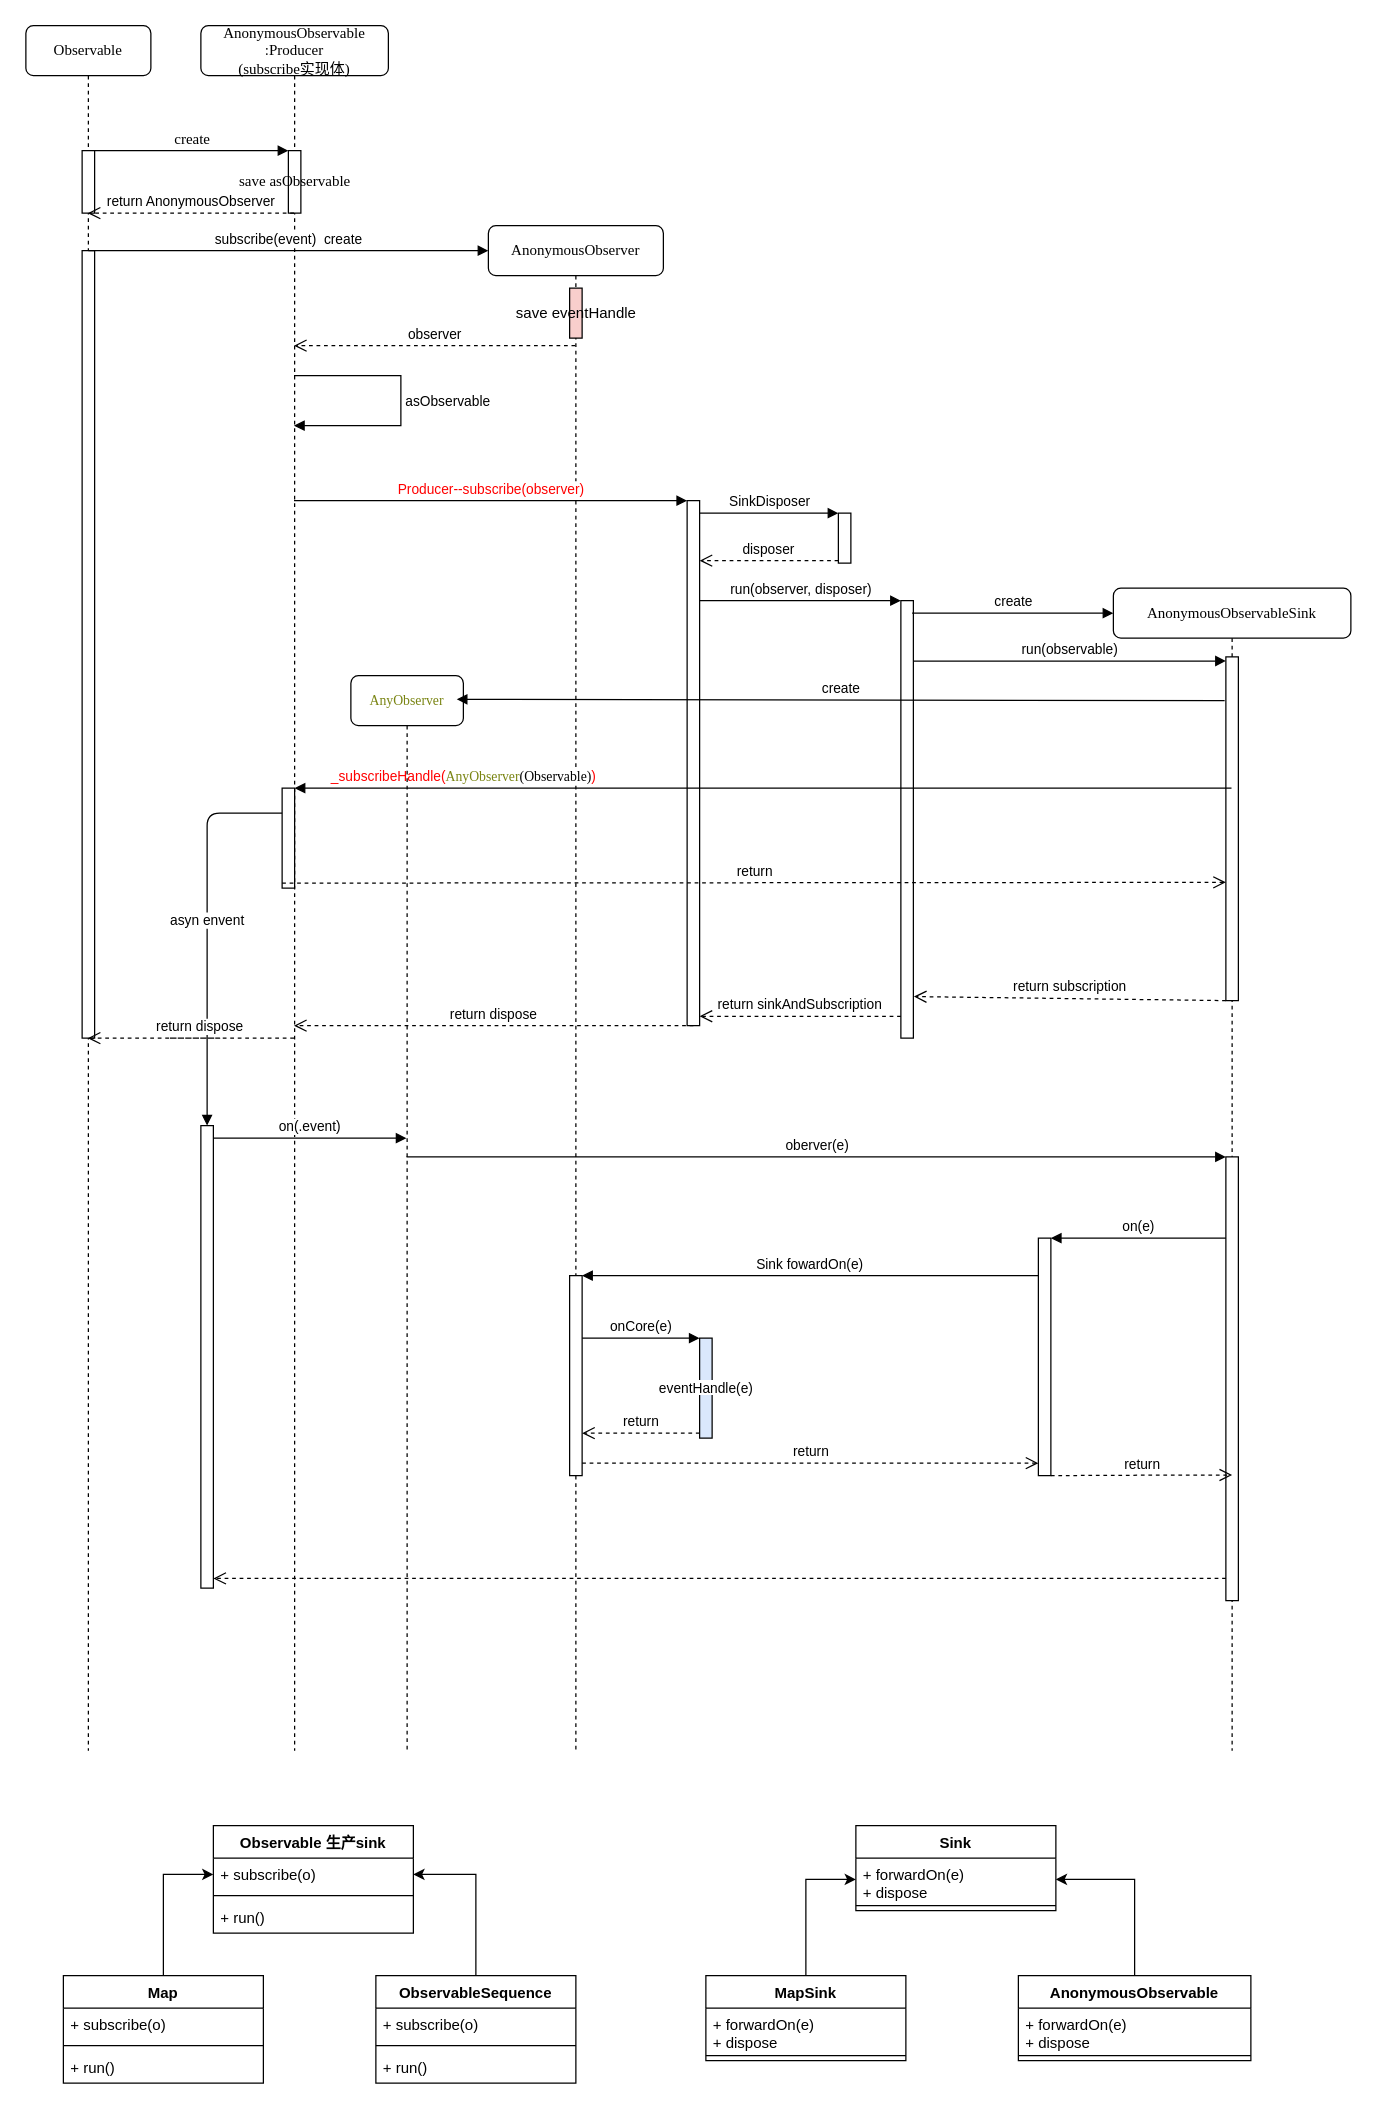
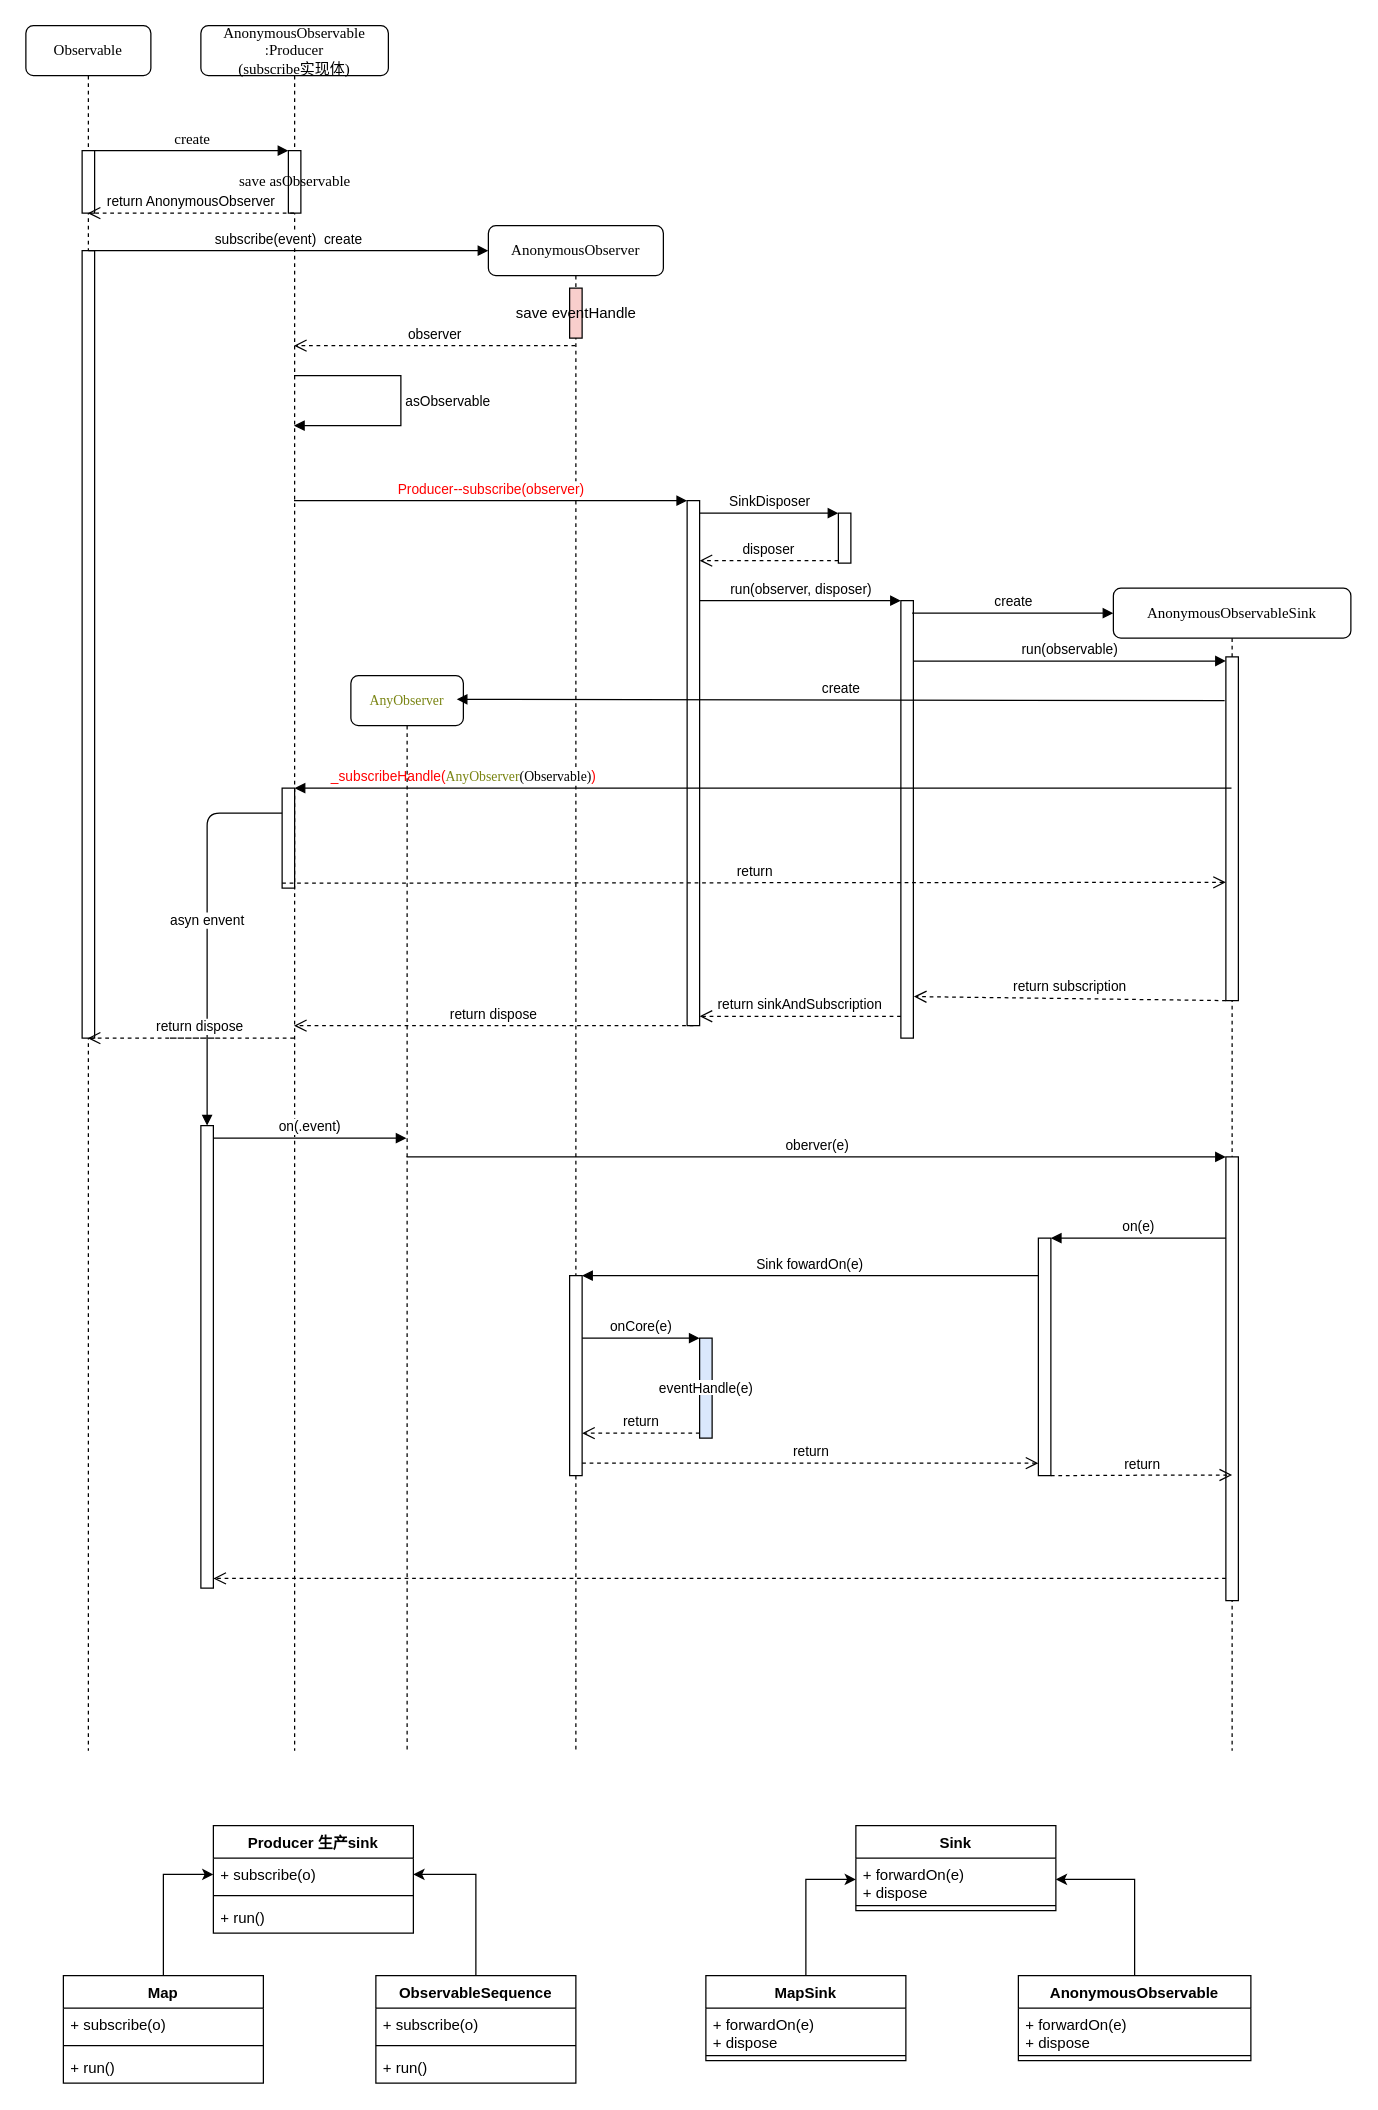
(313, 1843) -> (313, 1843)
